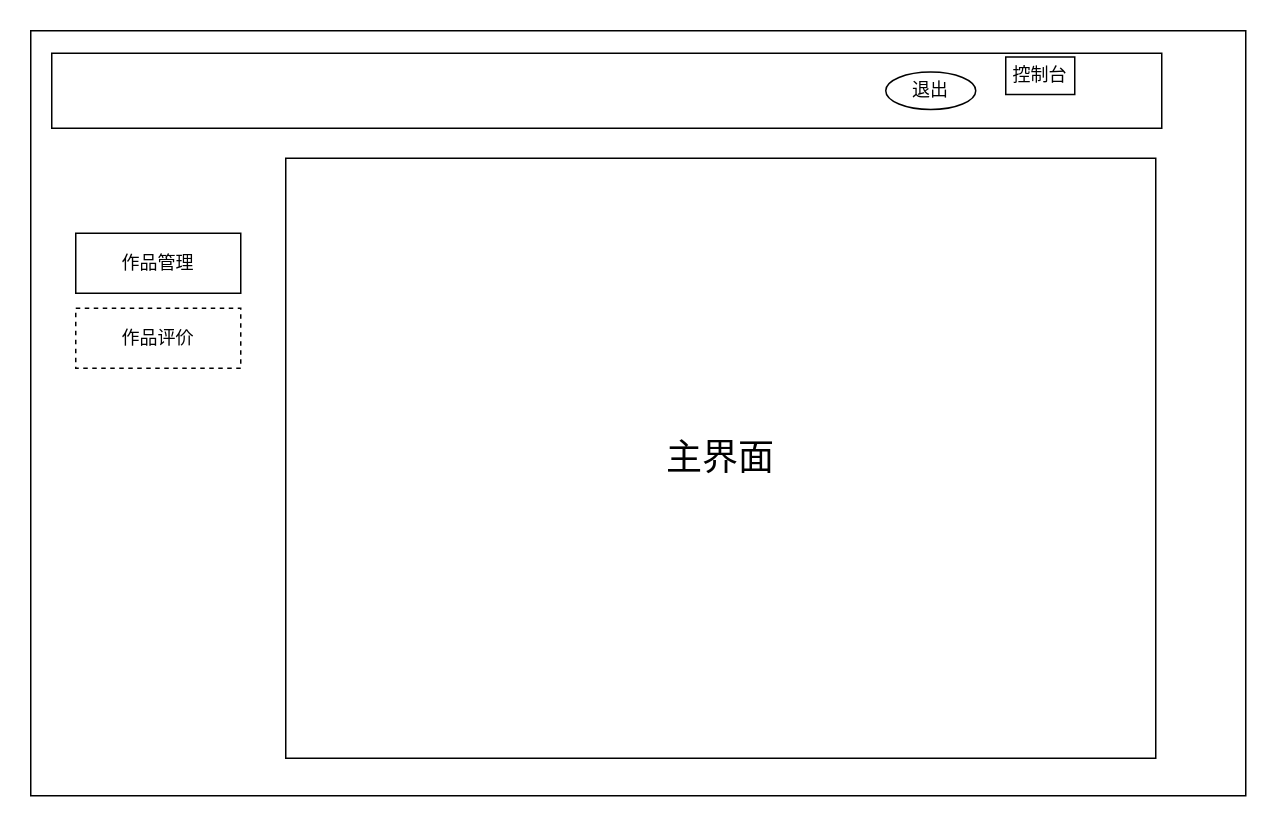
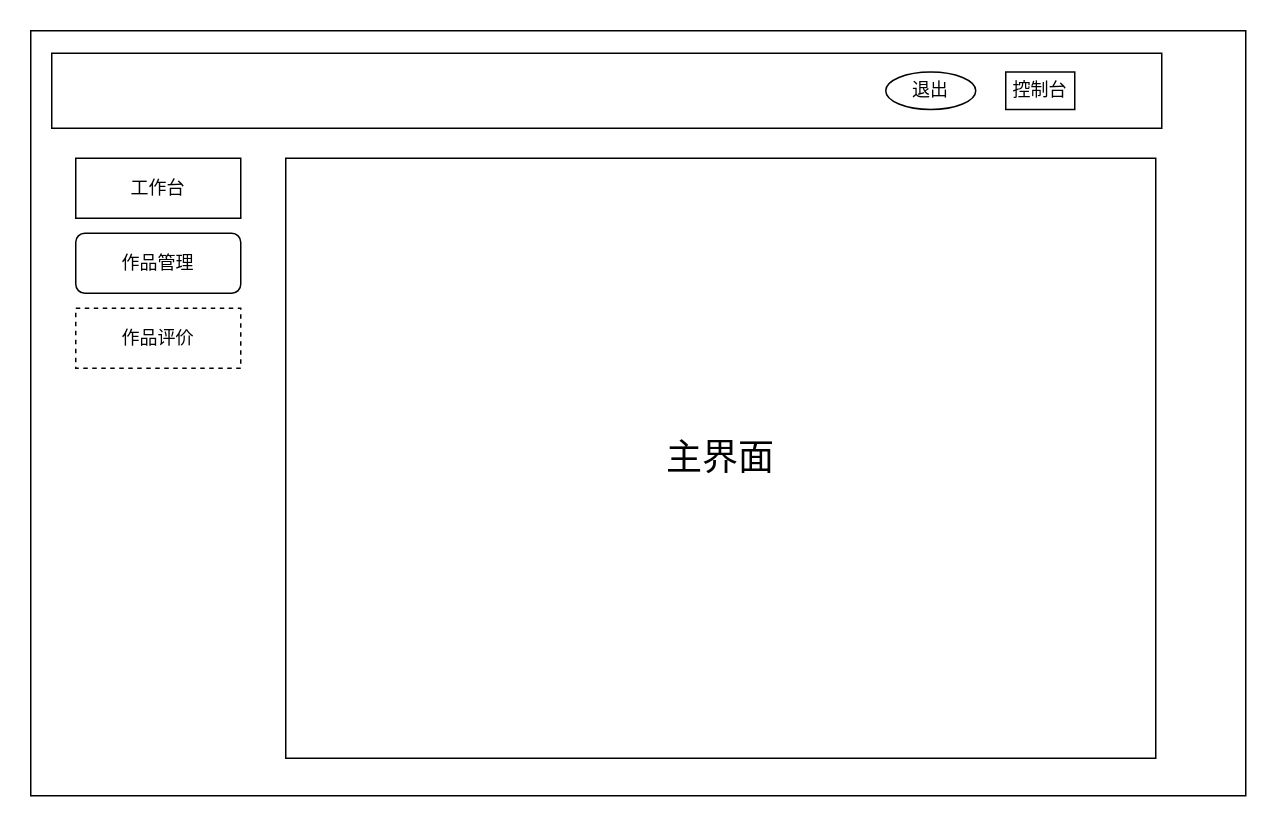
(1040, 76) -> (1040, 91)
none -> (158, 188)
(158, 263) -> (158, 263)
